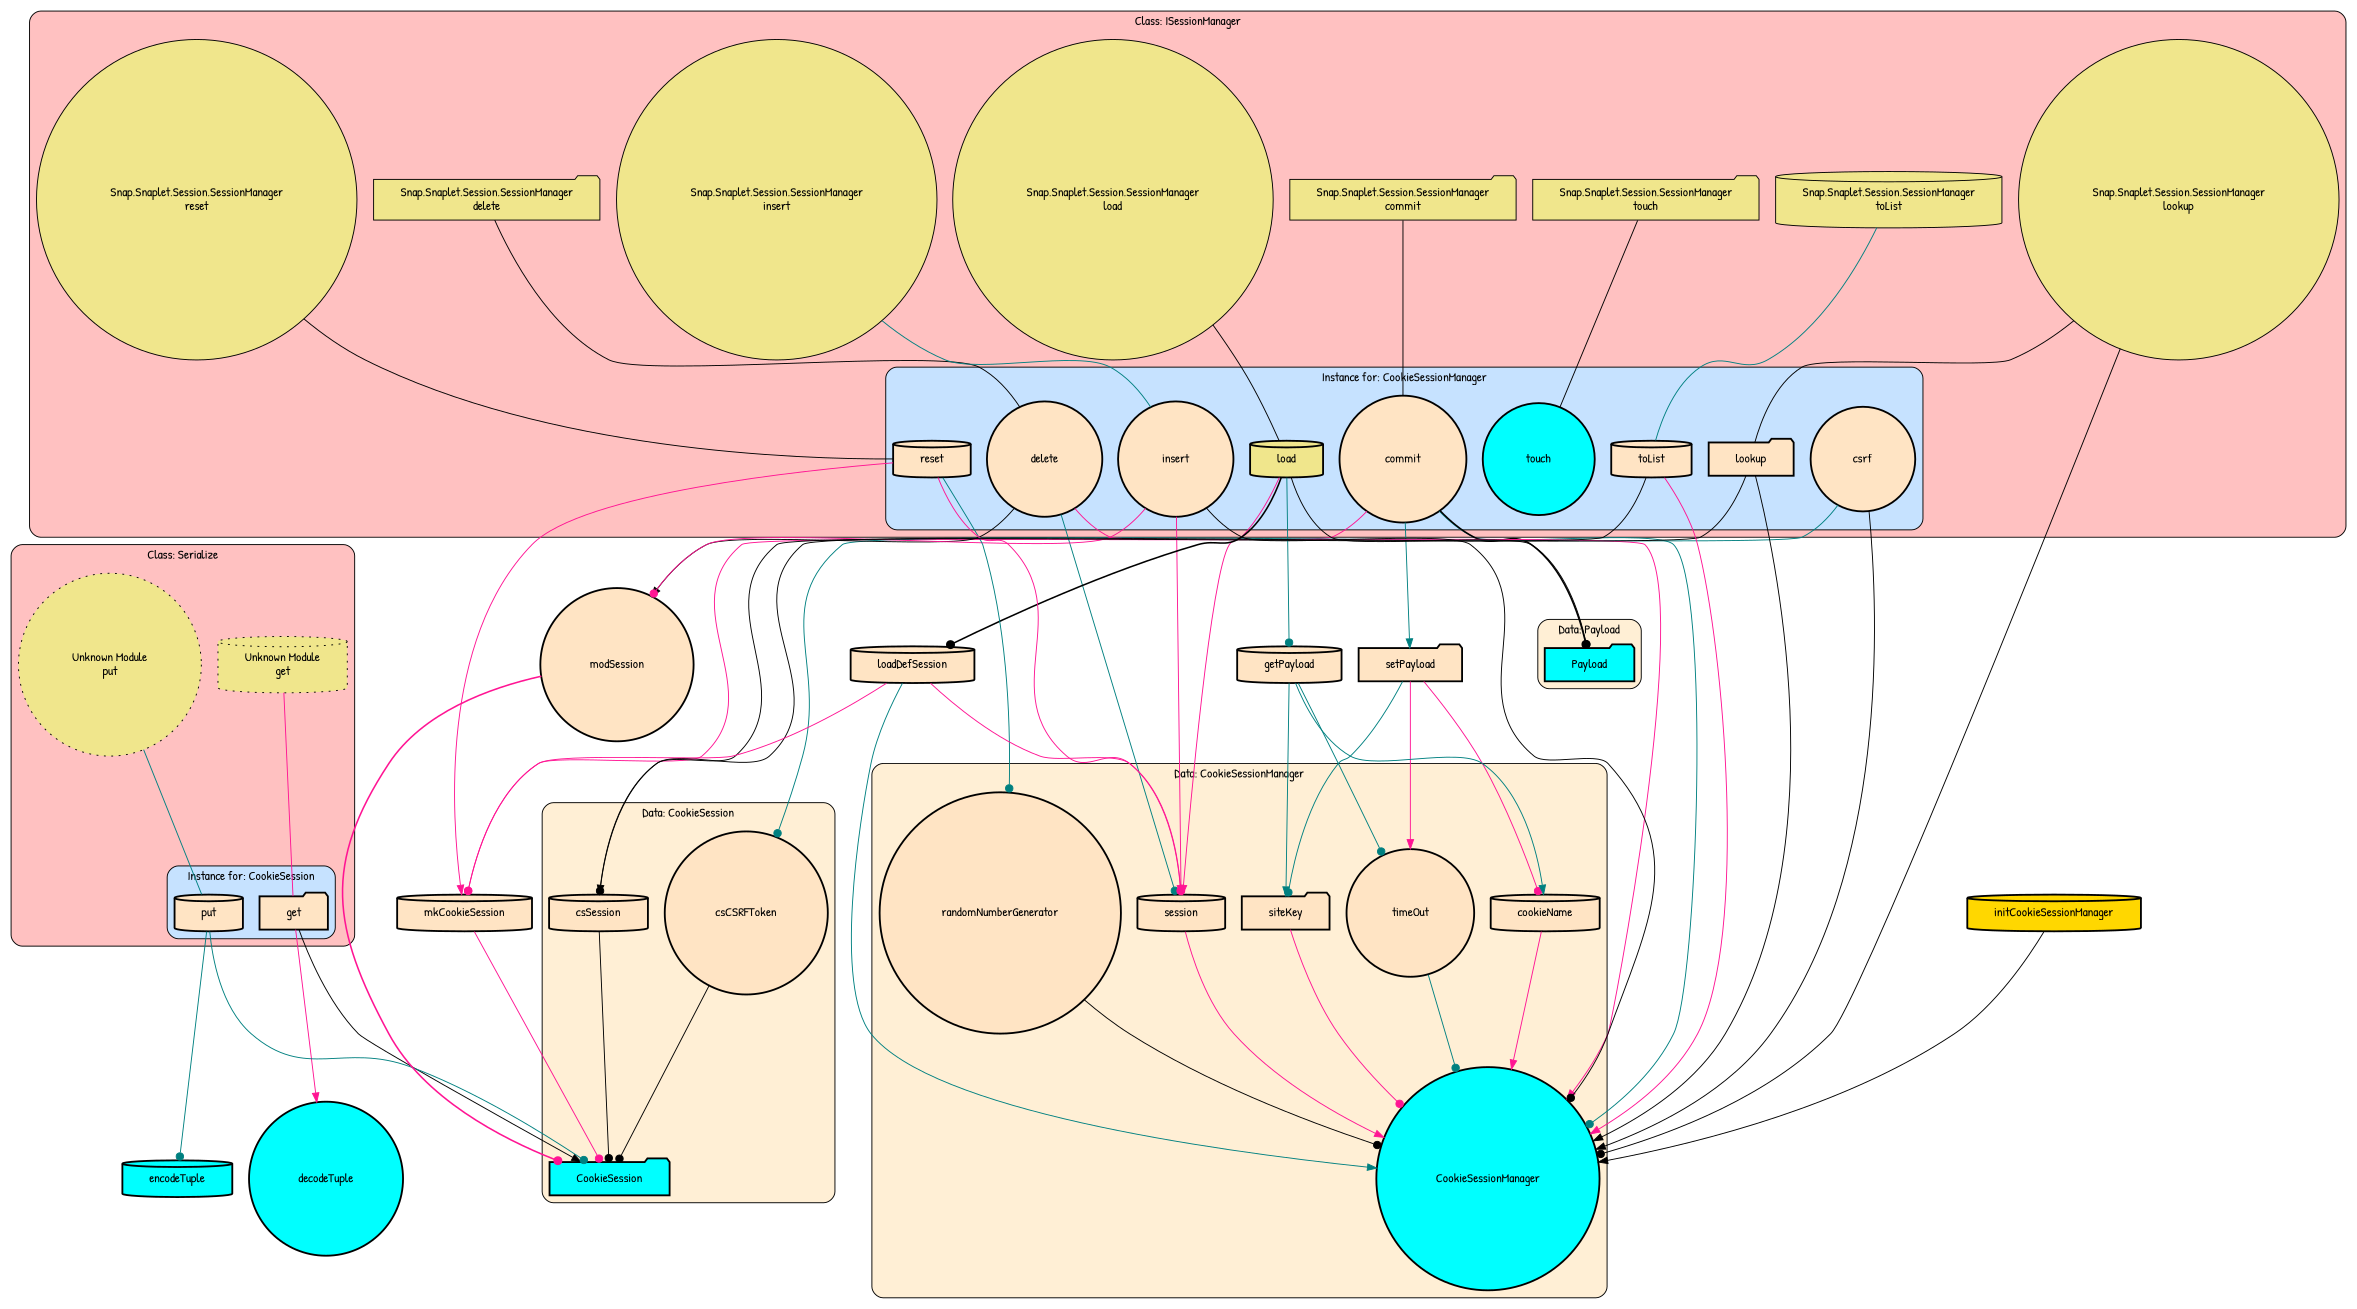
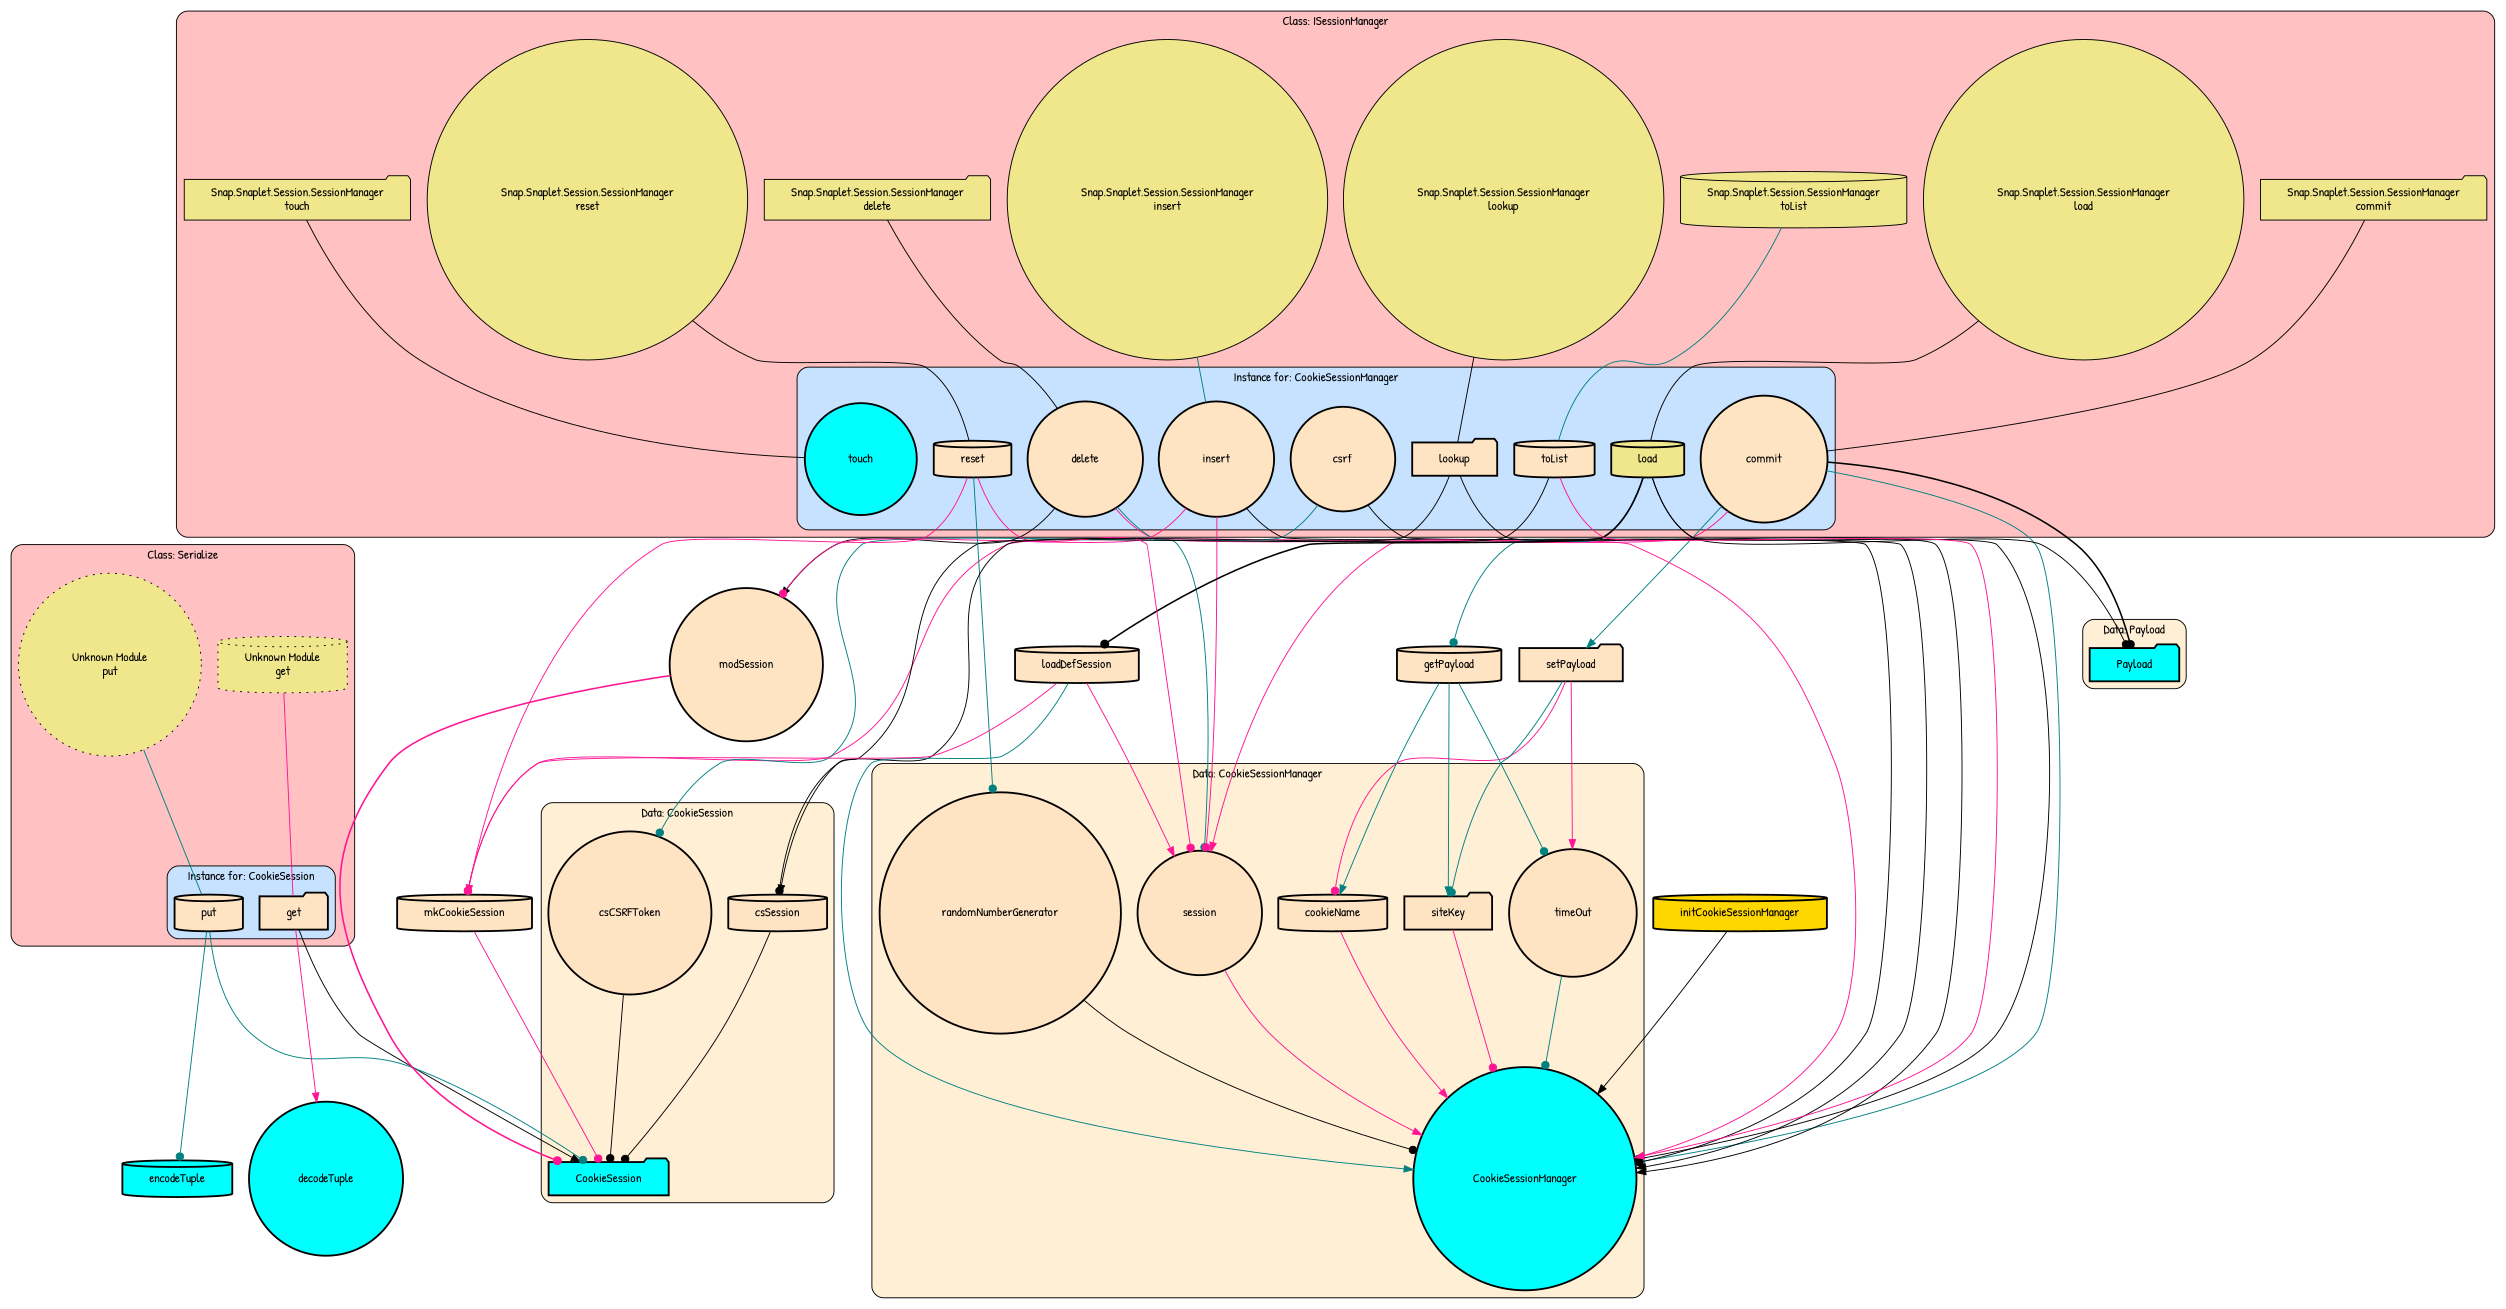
(1932, 813) -> (2049, 789)
(1181, 913) -> (1200, 913)
